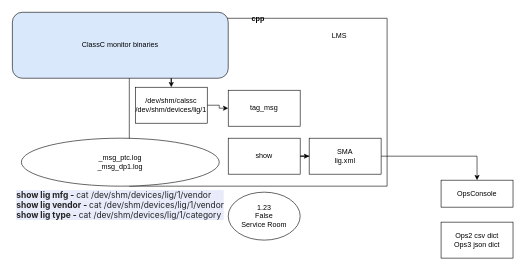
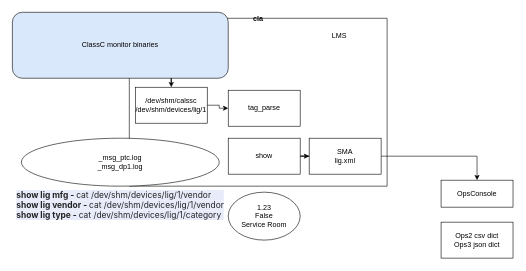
(258, 19) -> (258, 19)
(264, 108) -> (264, 108)
